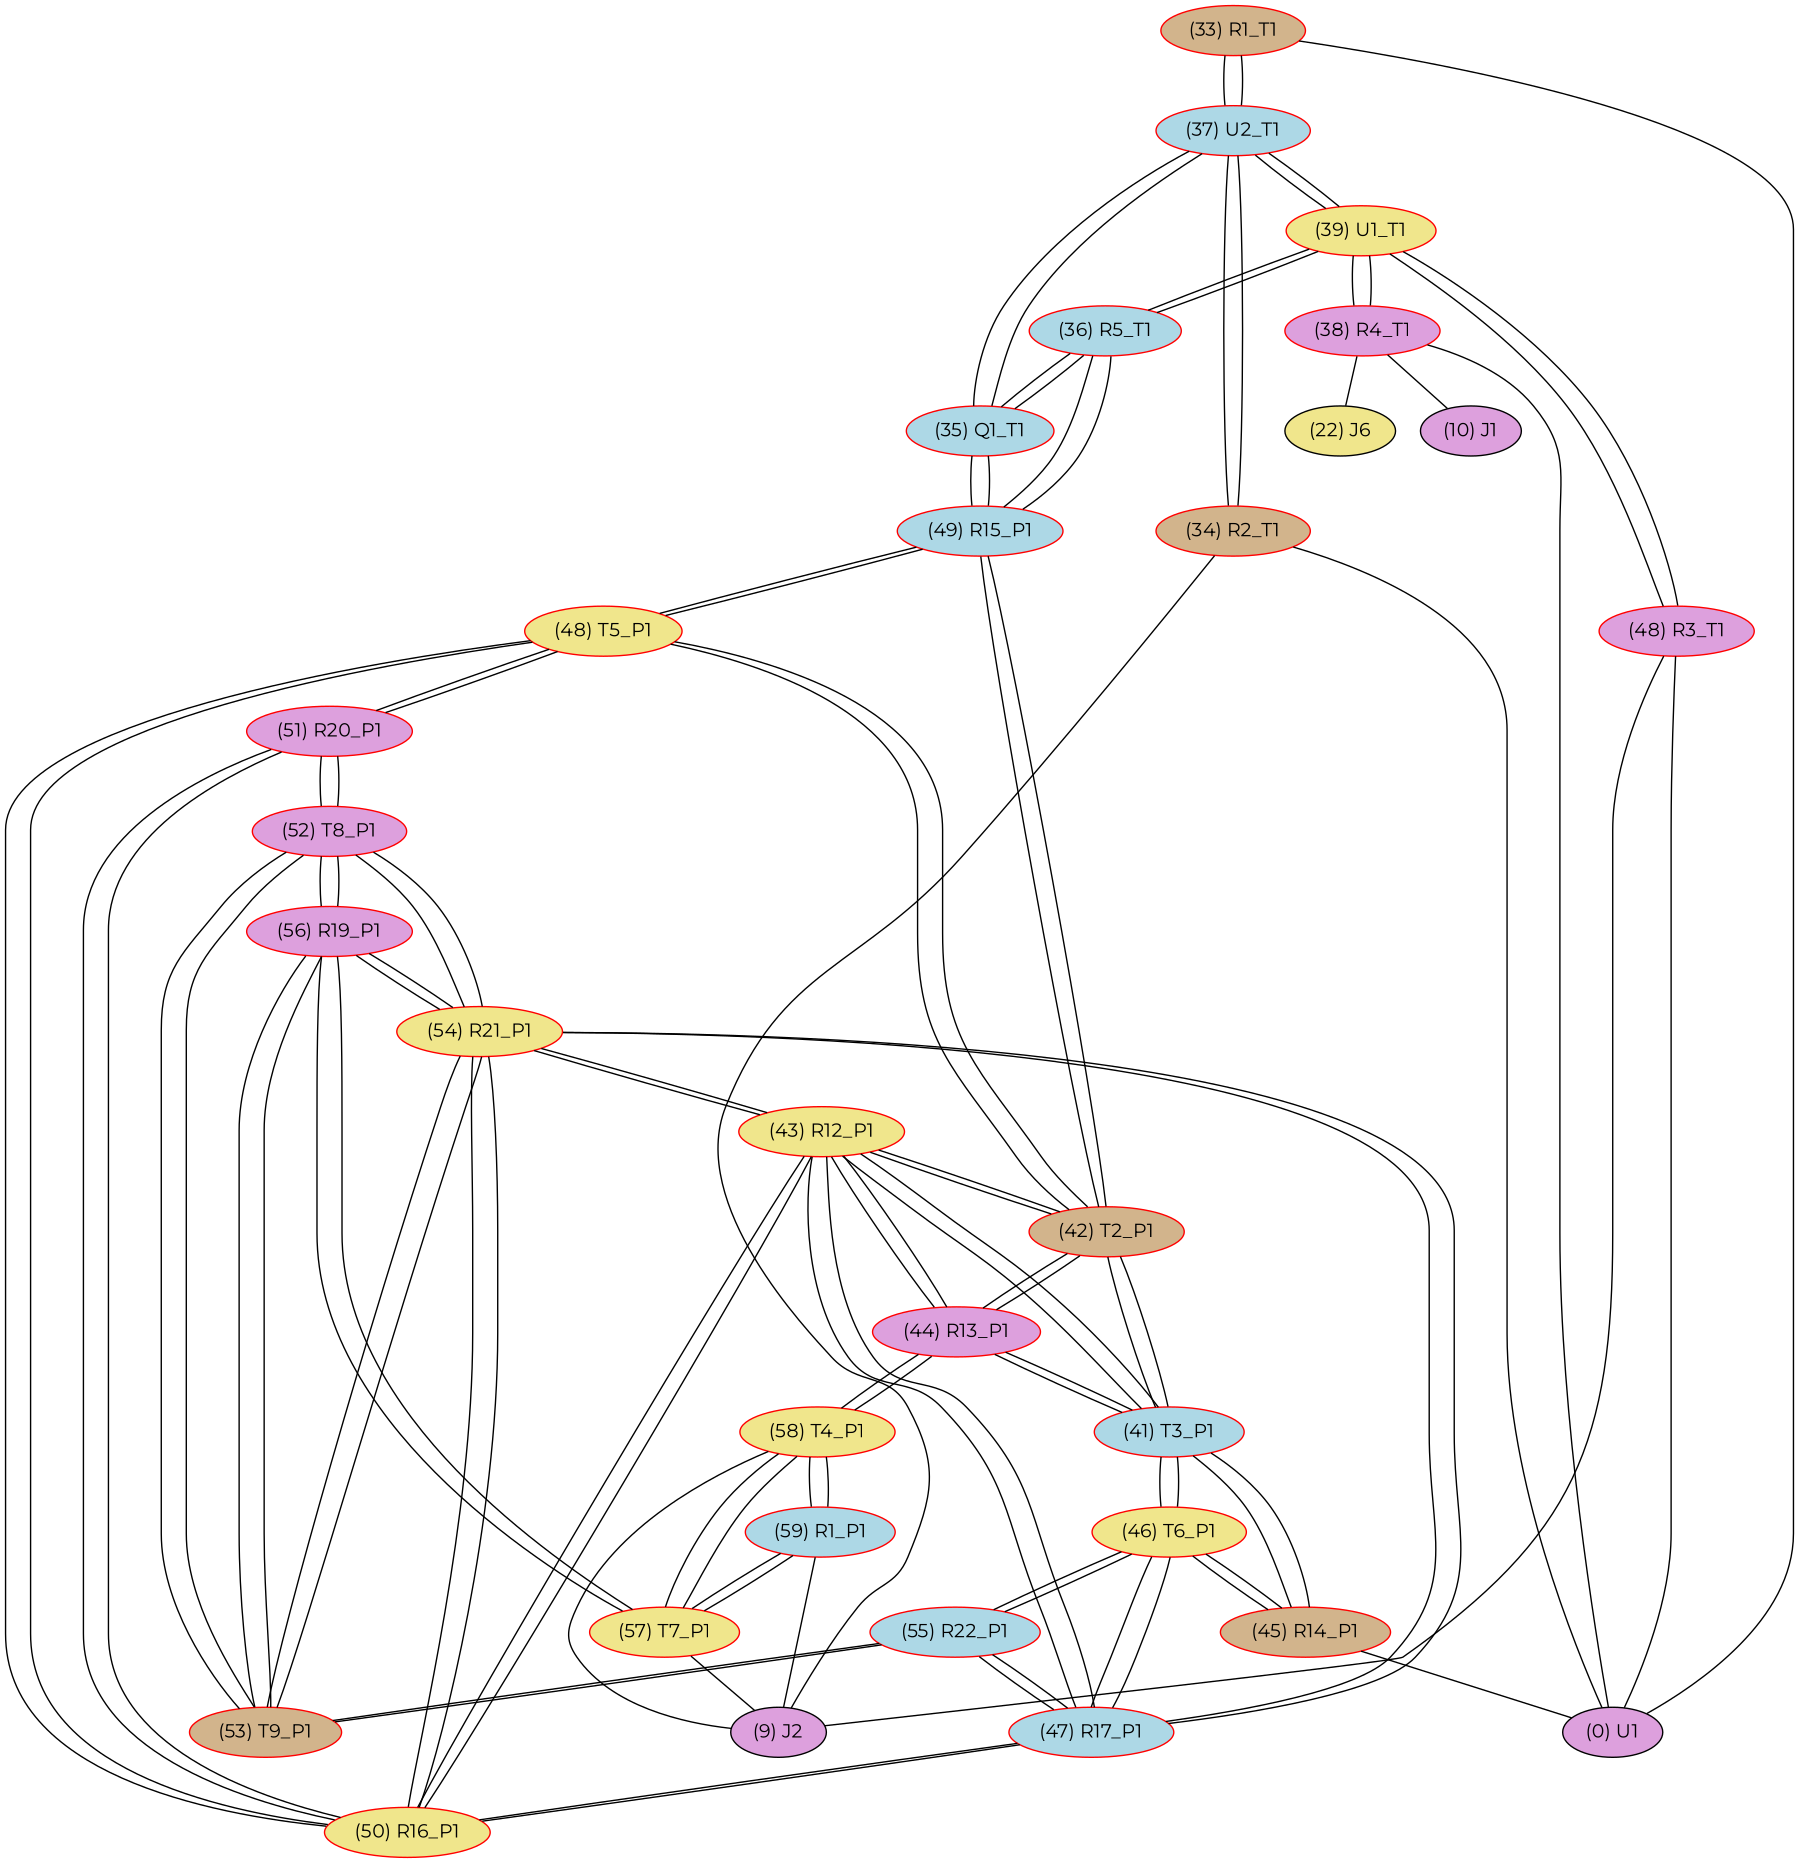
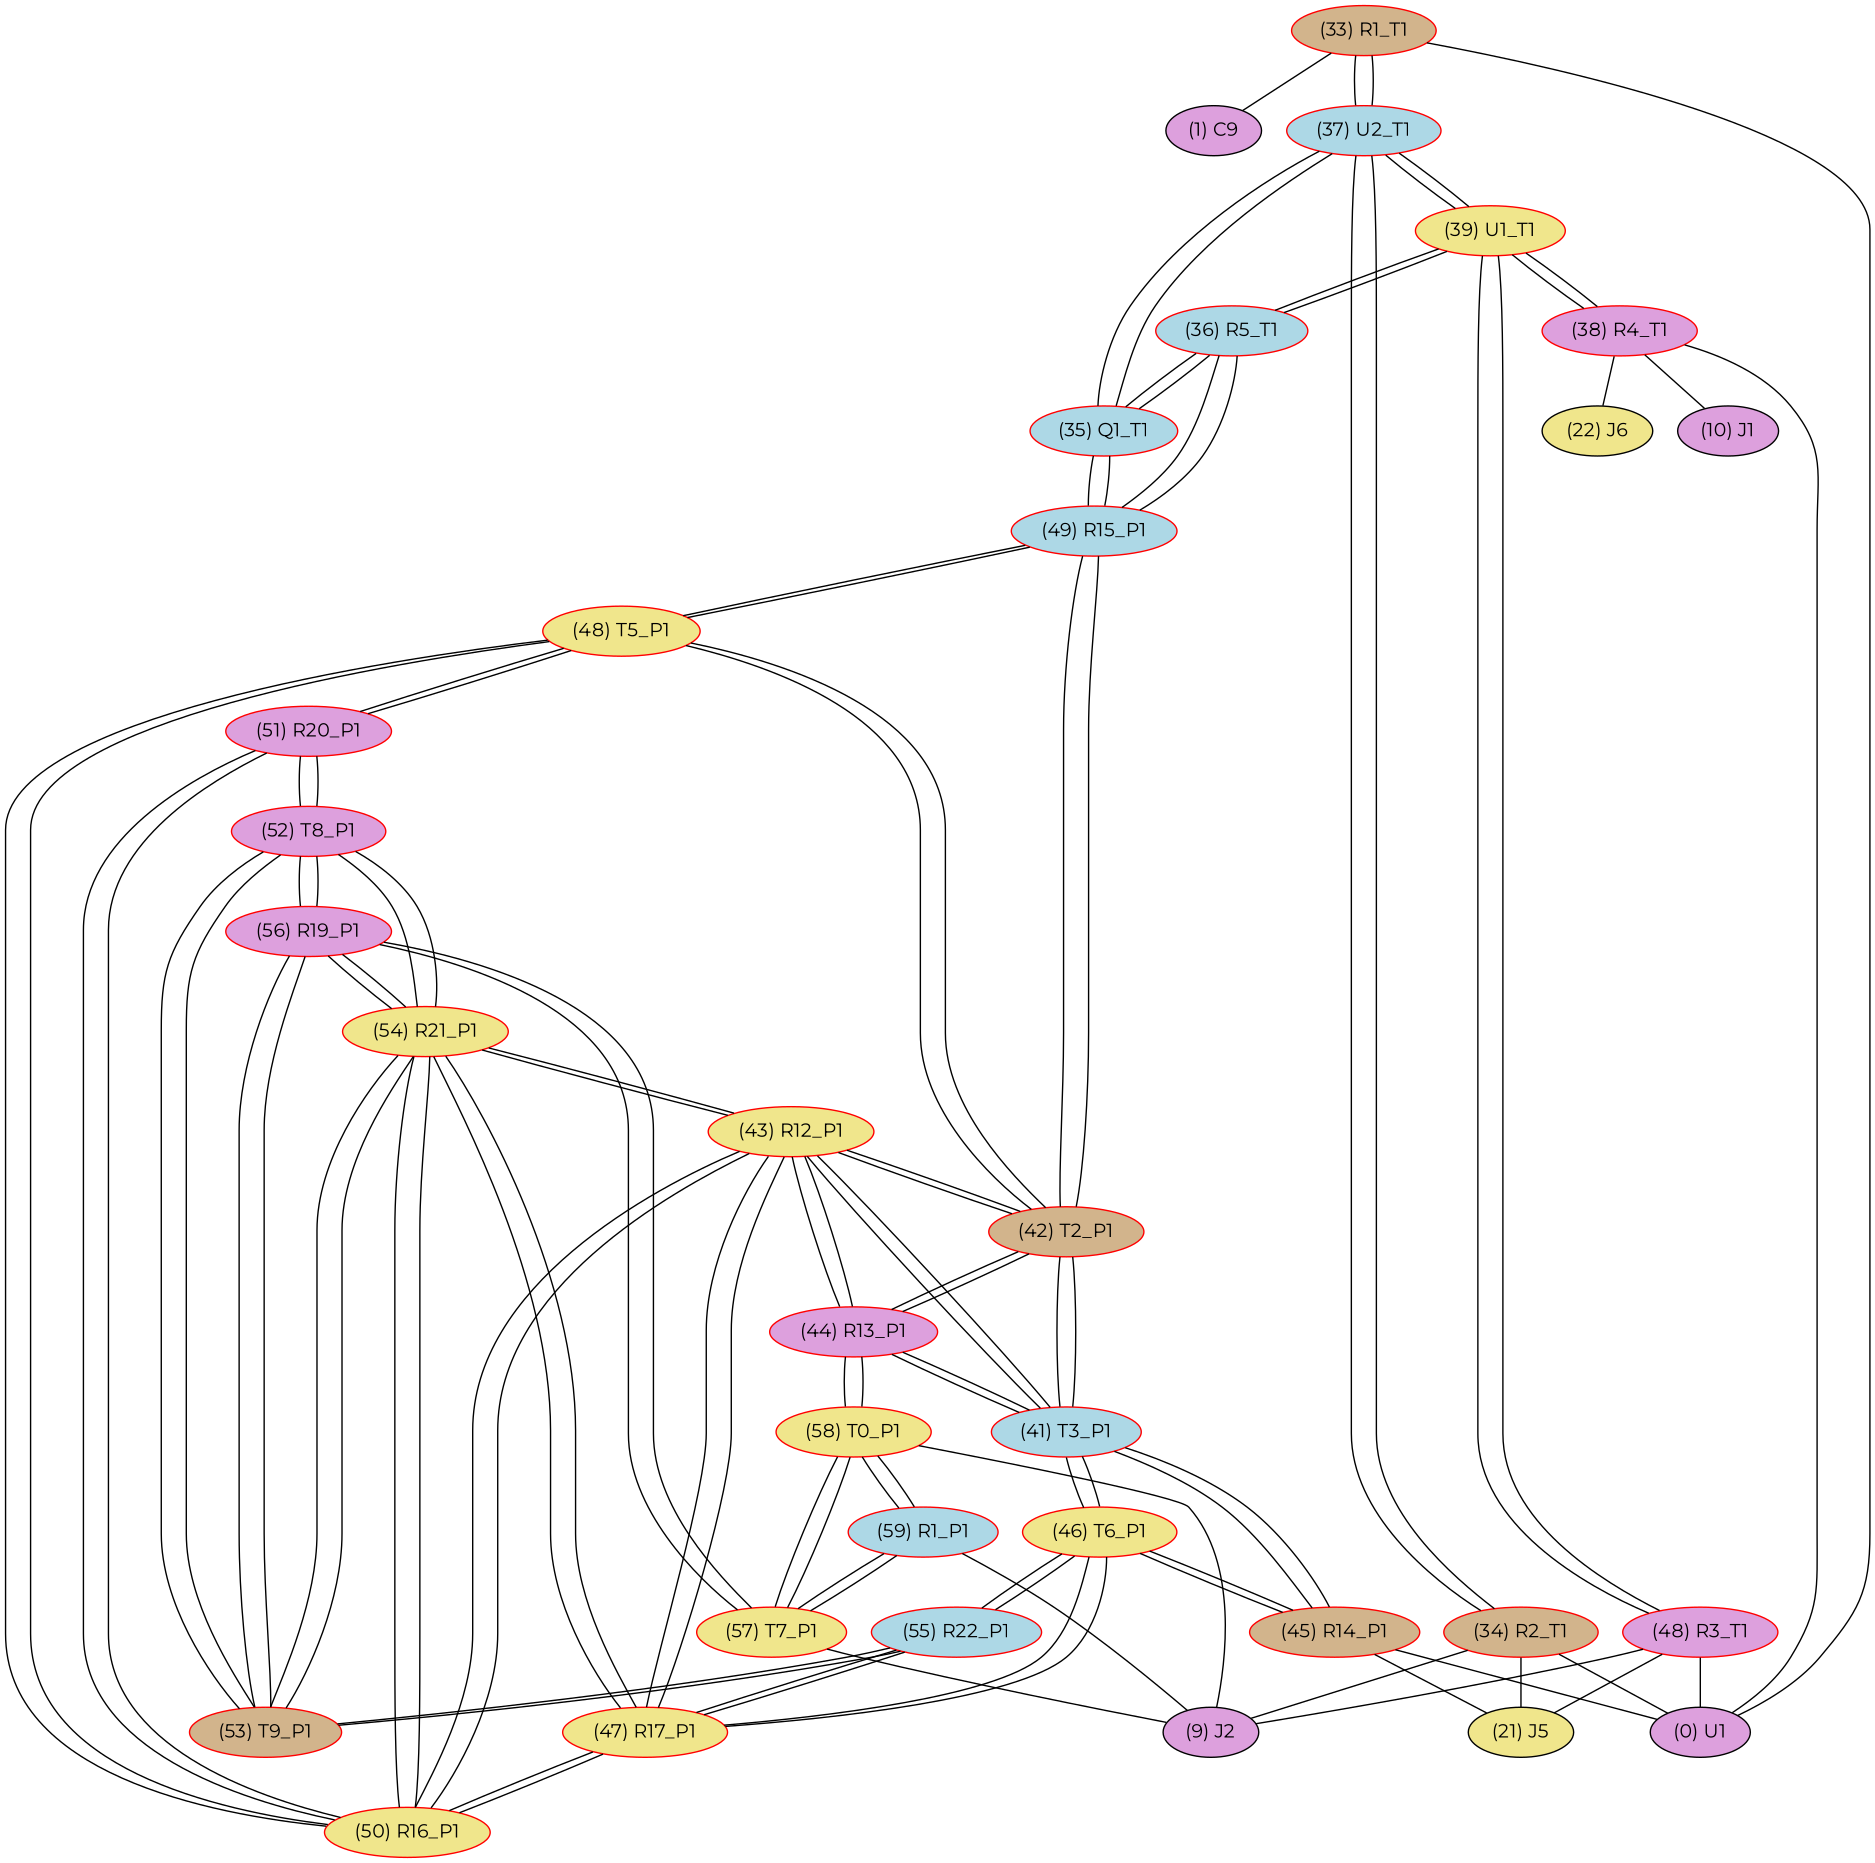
none -> (1214, 131)
(817, 1432) -> (854, 1432)
(1091, 1732) -> (645, 1732)
none -> (1521, 1732)
